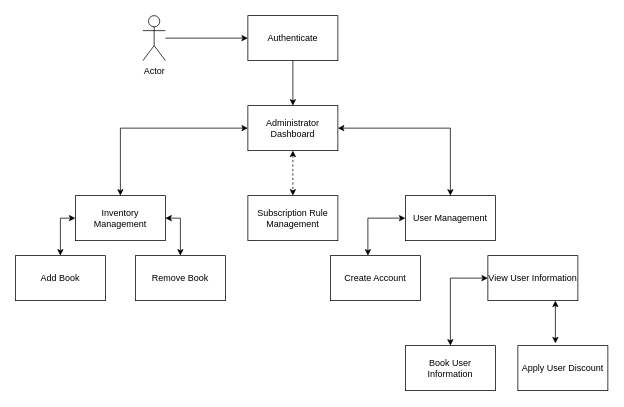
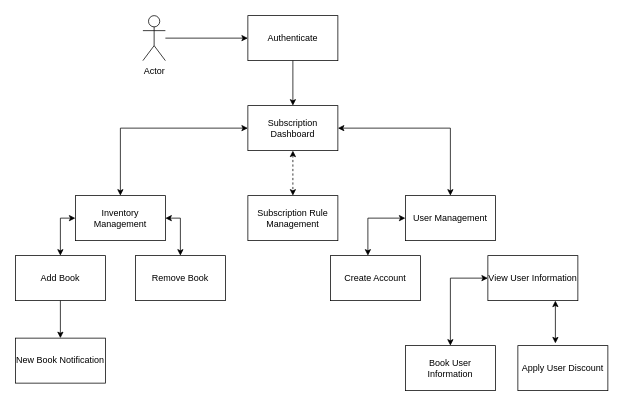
(293, 128) -> (293, 128)
none -> (60, 317)
none -> (60, 360)
